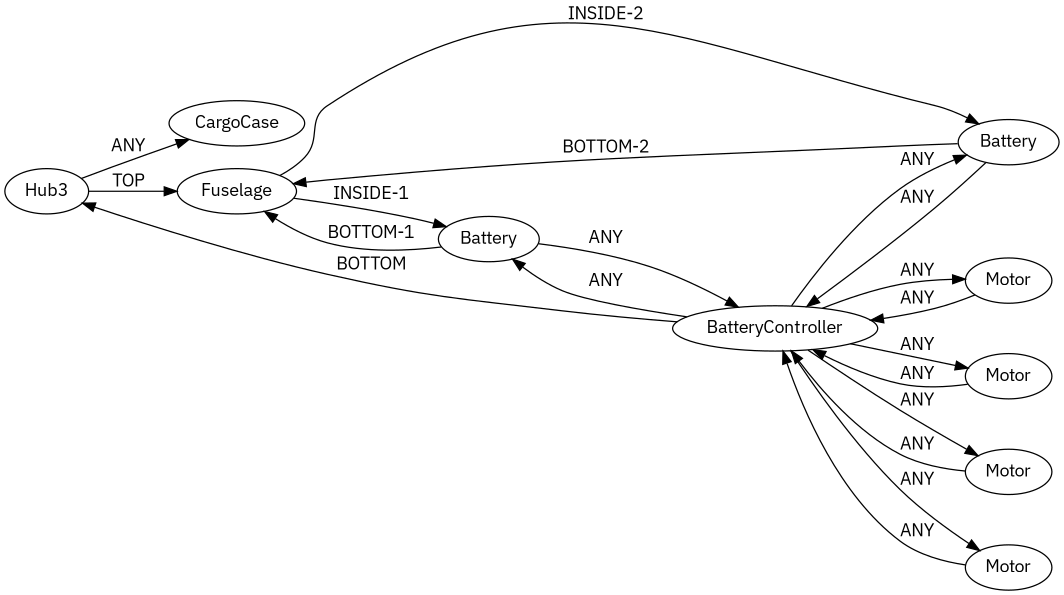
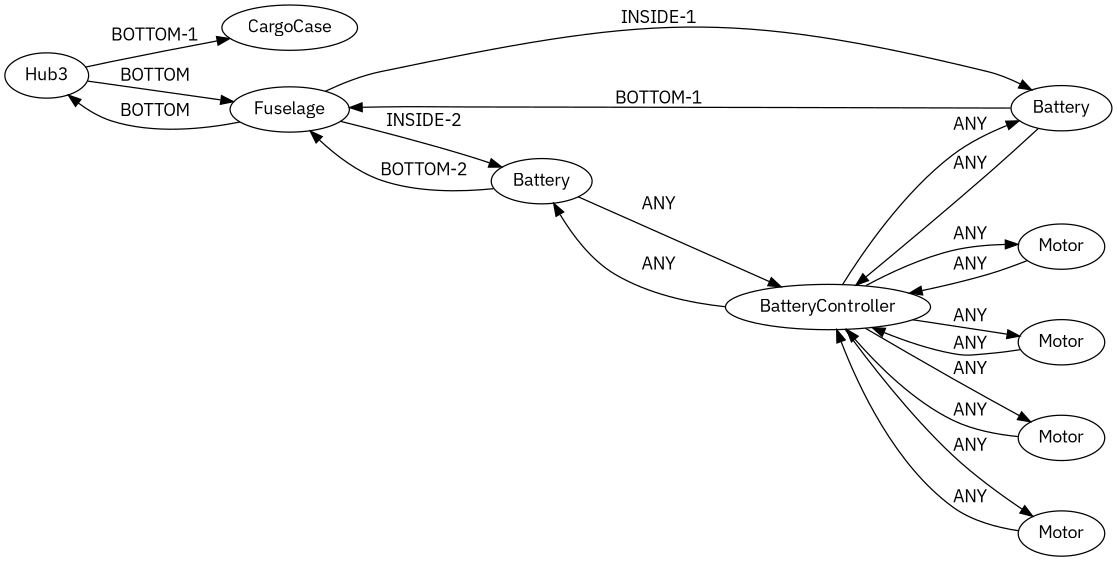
(129, 147) -> (155, 36)
(129, 182) -> (155, 76)
(382, 286) -> (157, 129)
